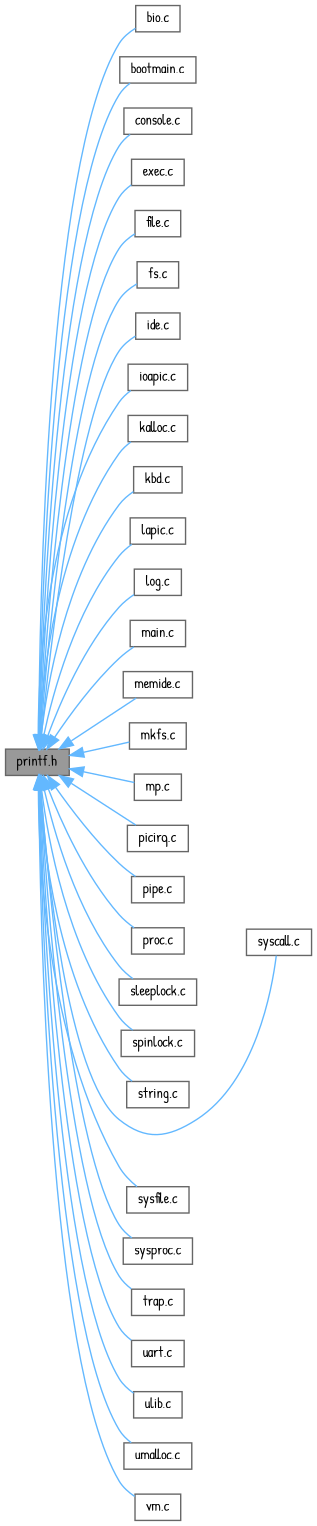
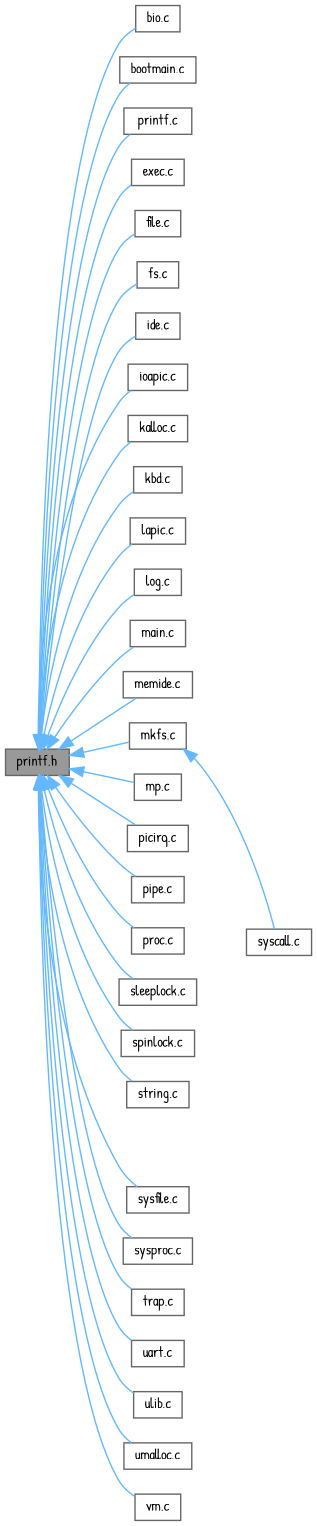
(158, 121) -> (158, 121)
(98, 1091) -> (243, 839)
